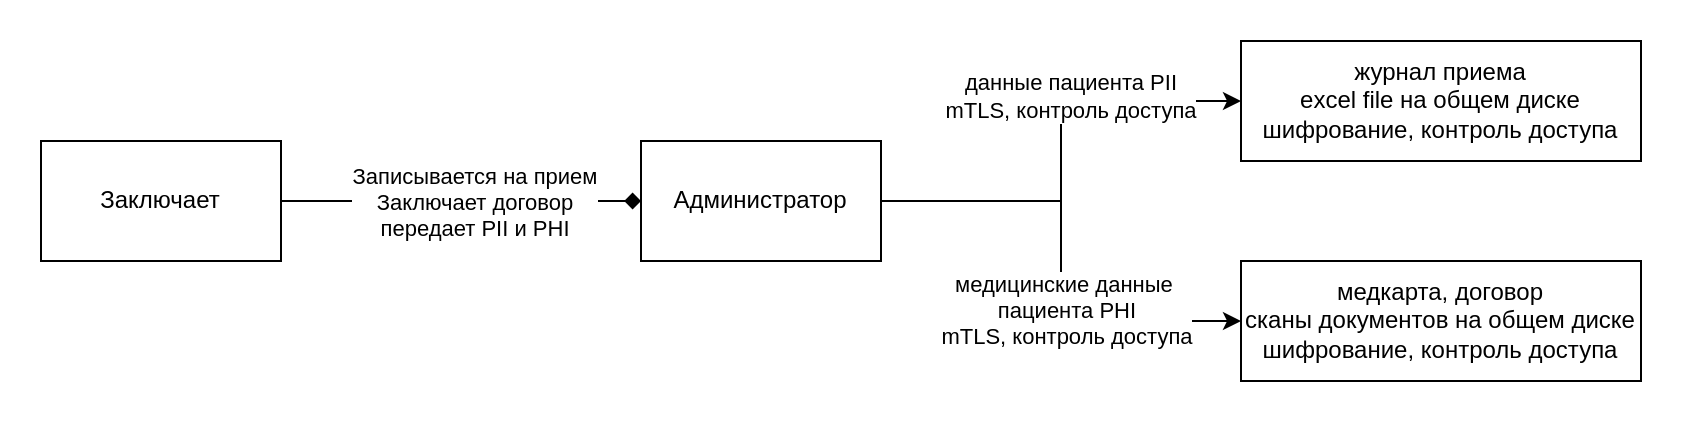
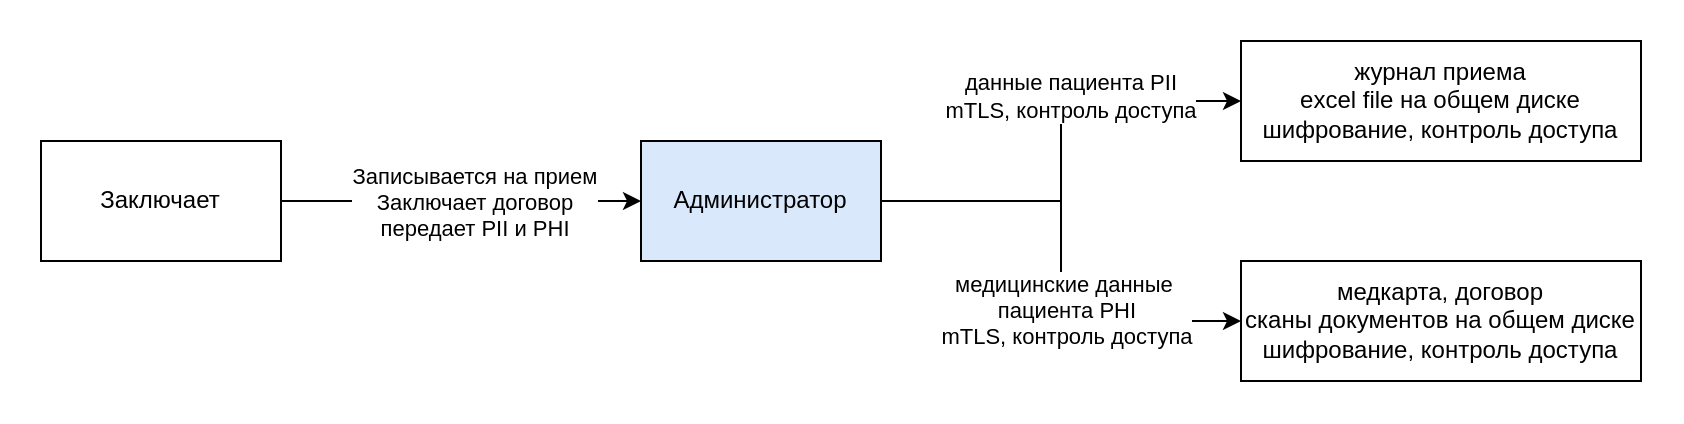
(624, 201) -> (625, 201)
(761, 201) -> (761, 201)
